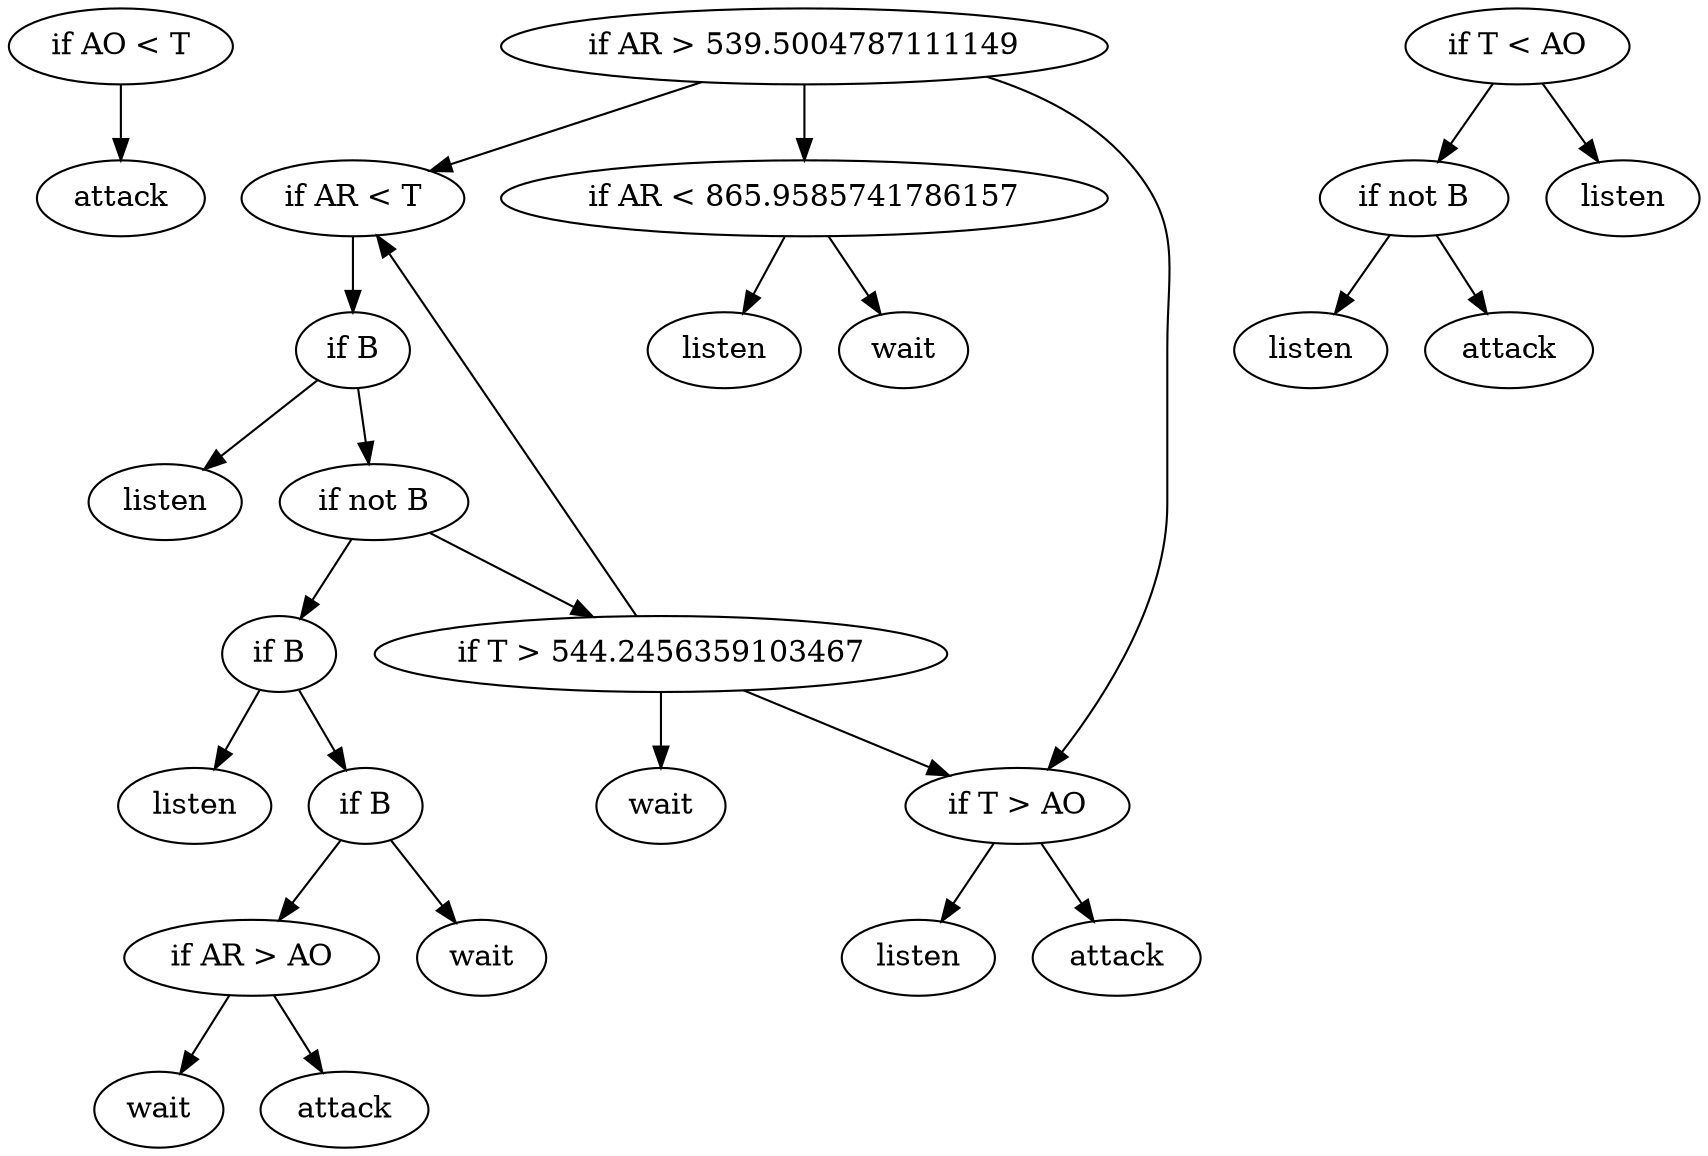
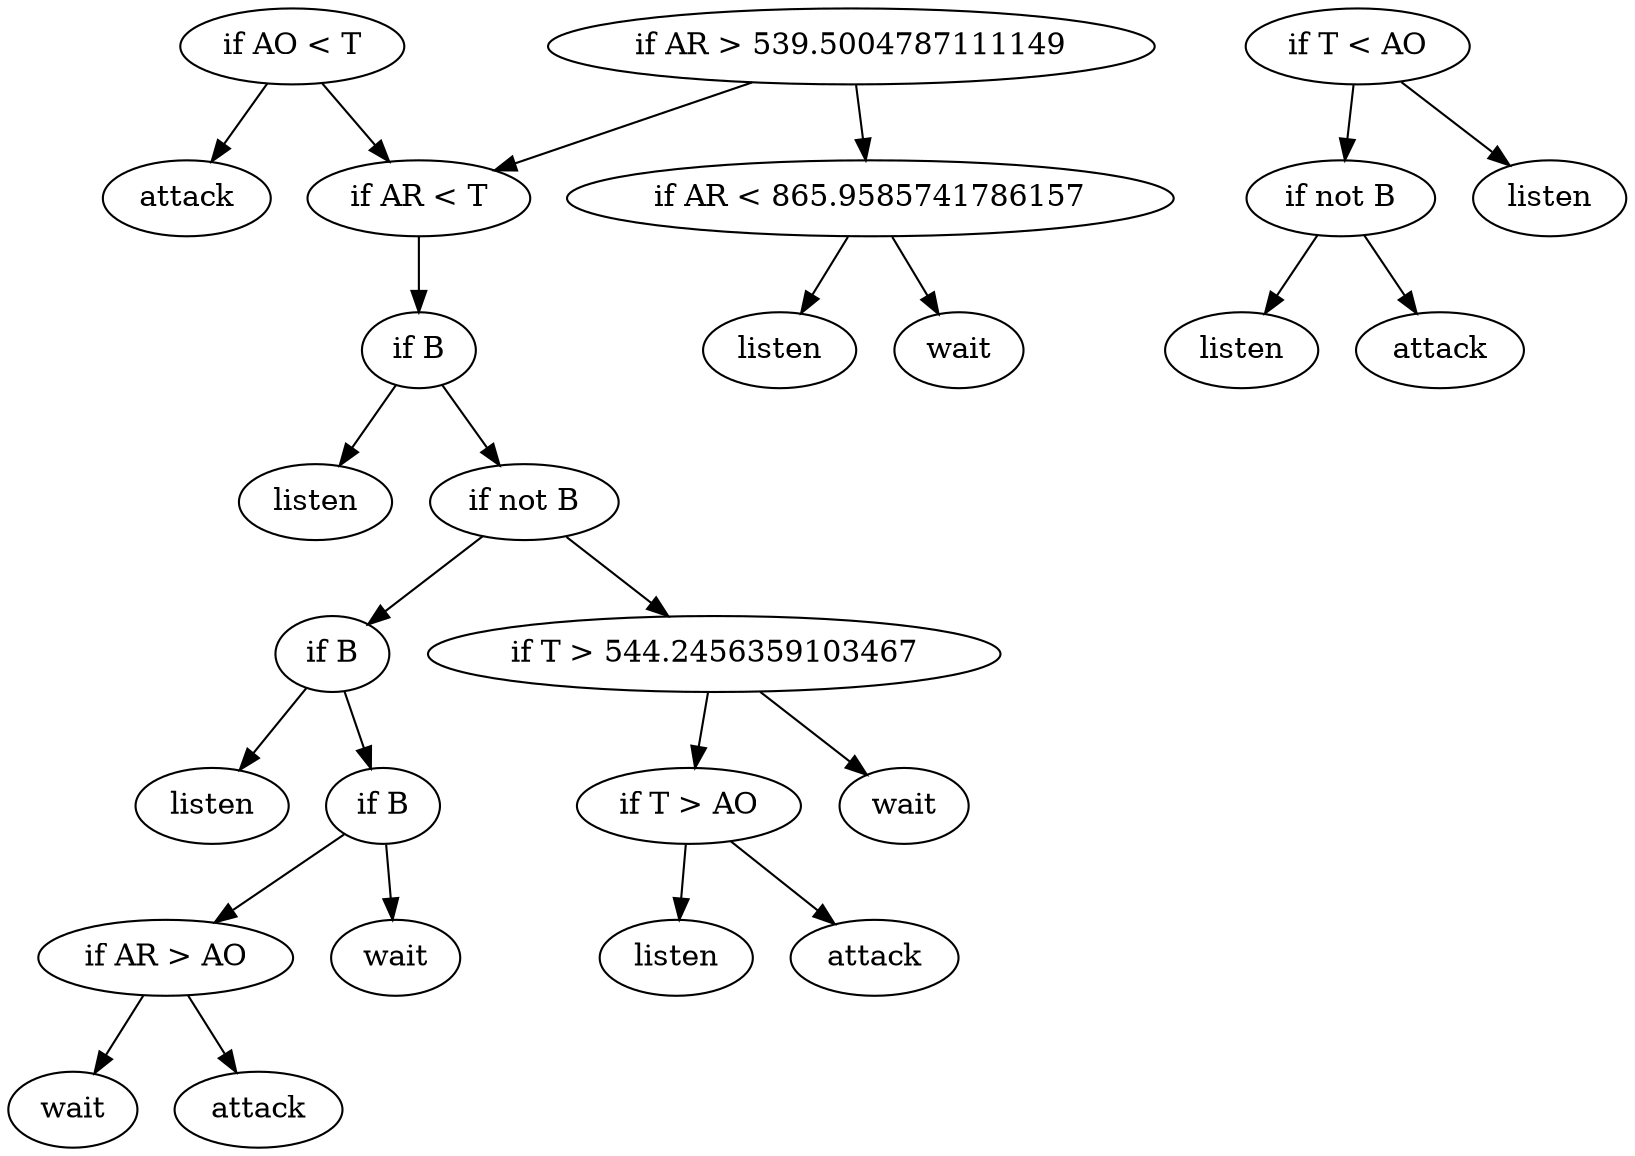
(1167, 381) -> none
(513, 435) -> (349, 114)
